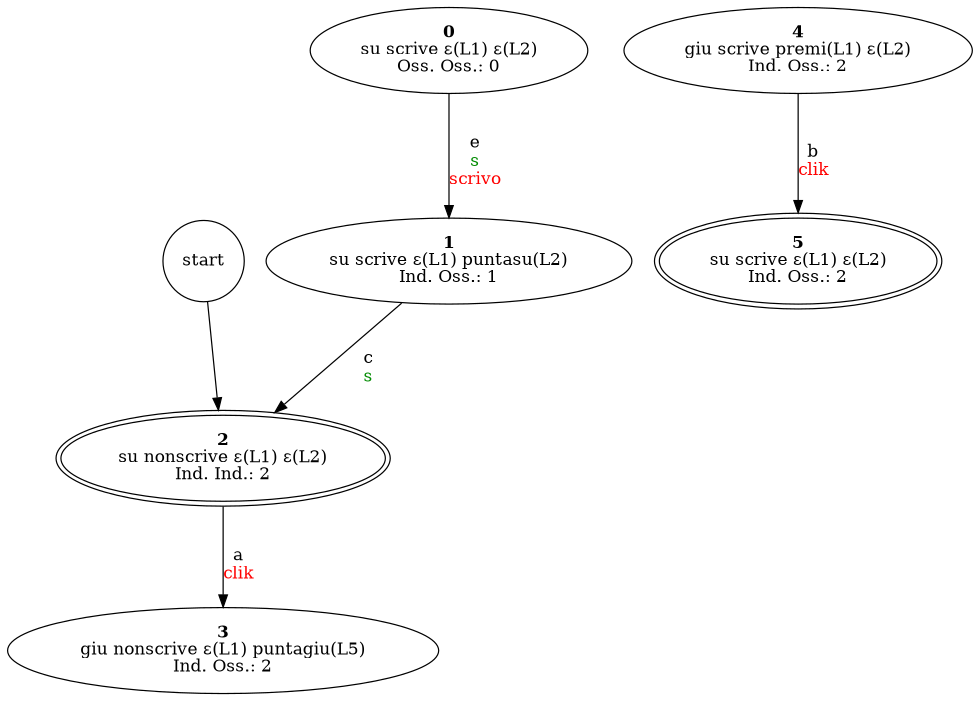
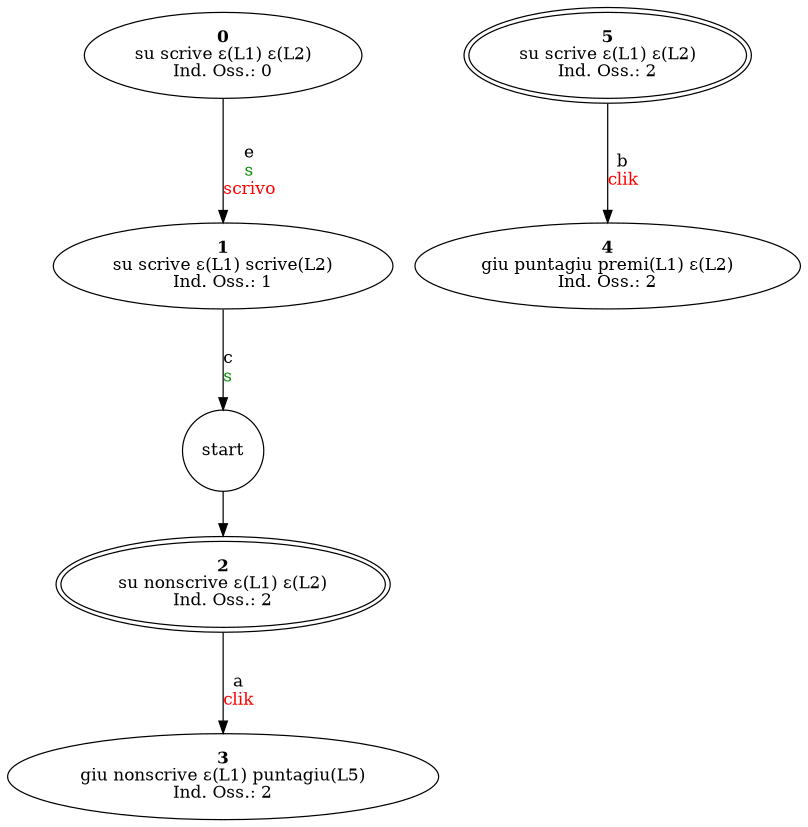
(798, 49) -> (608, 265)
(449, 66) -> (223, 71)
(798, 147) -> (608, 157)
(449, 260) -> (223, 265)
(343, 354) -> (223, 354)
(223, 474) -> (223, 600)
